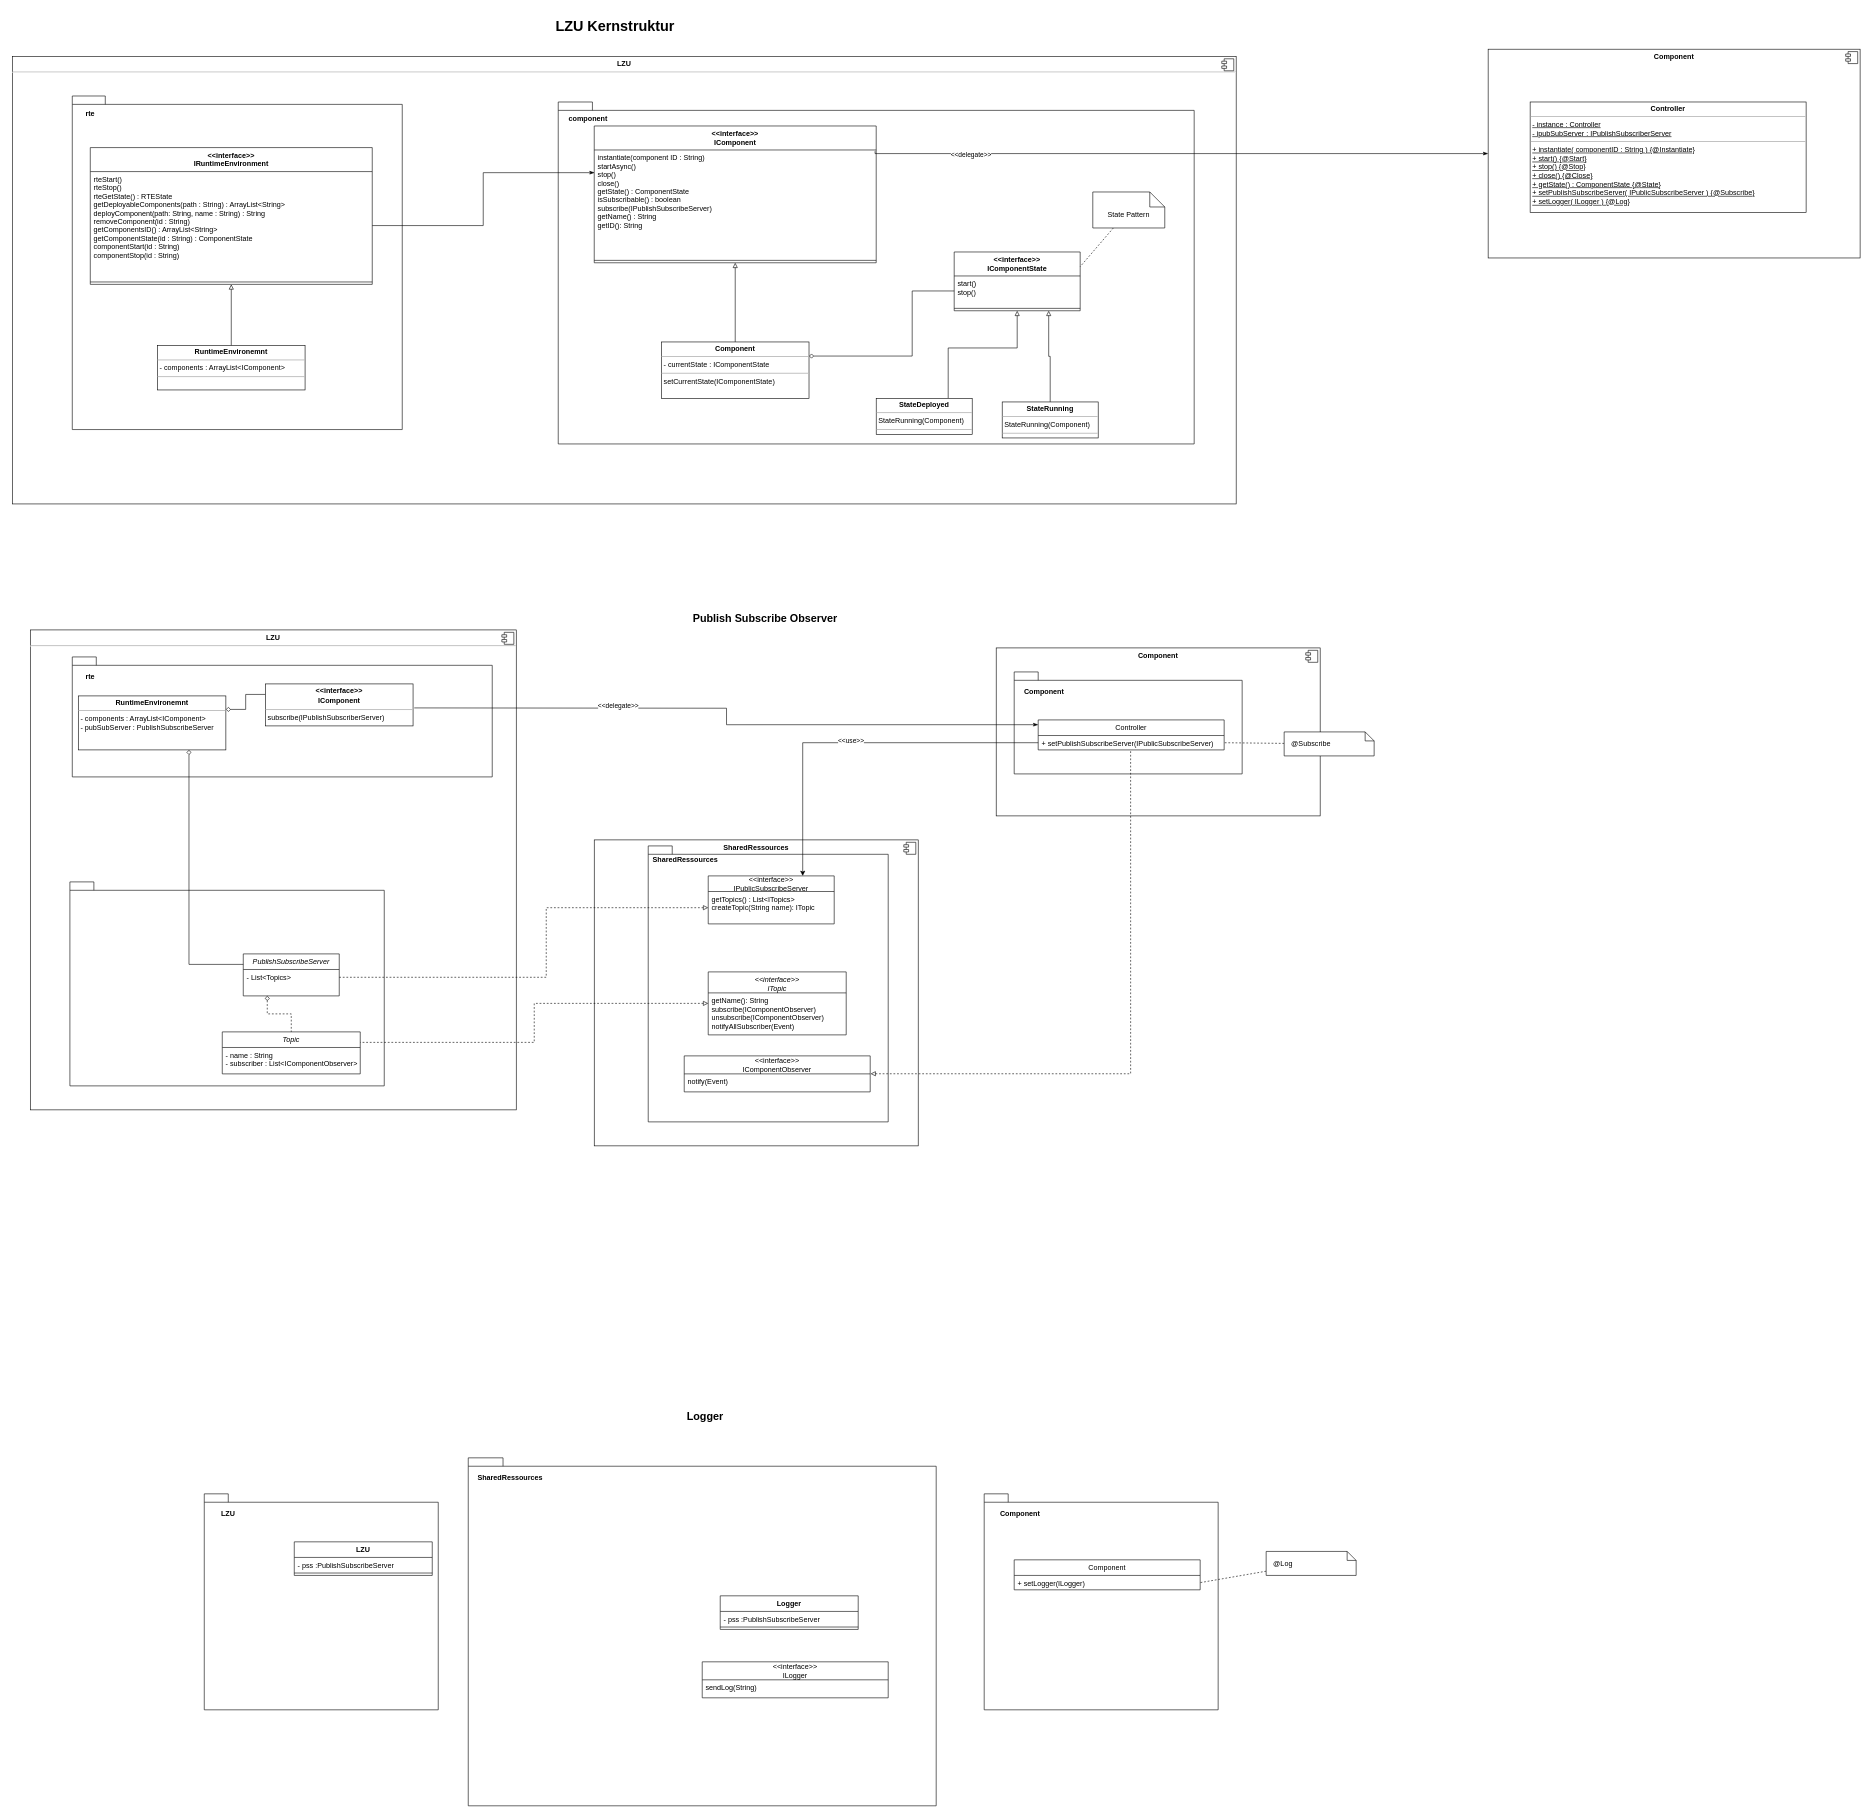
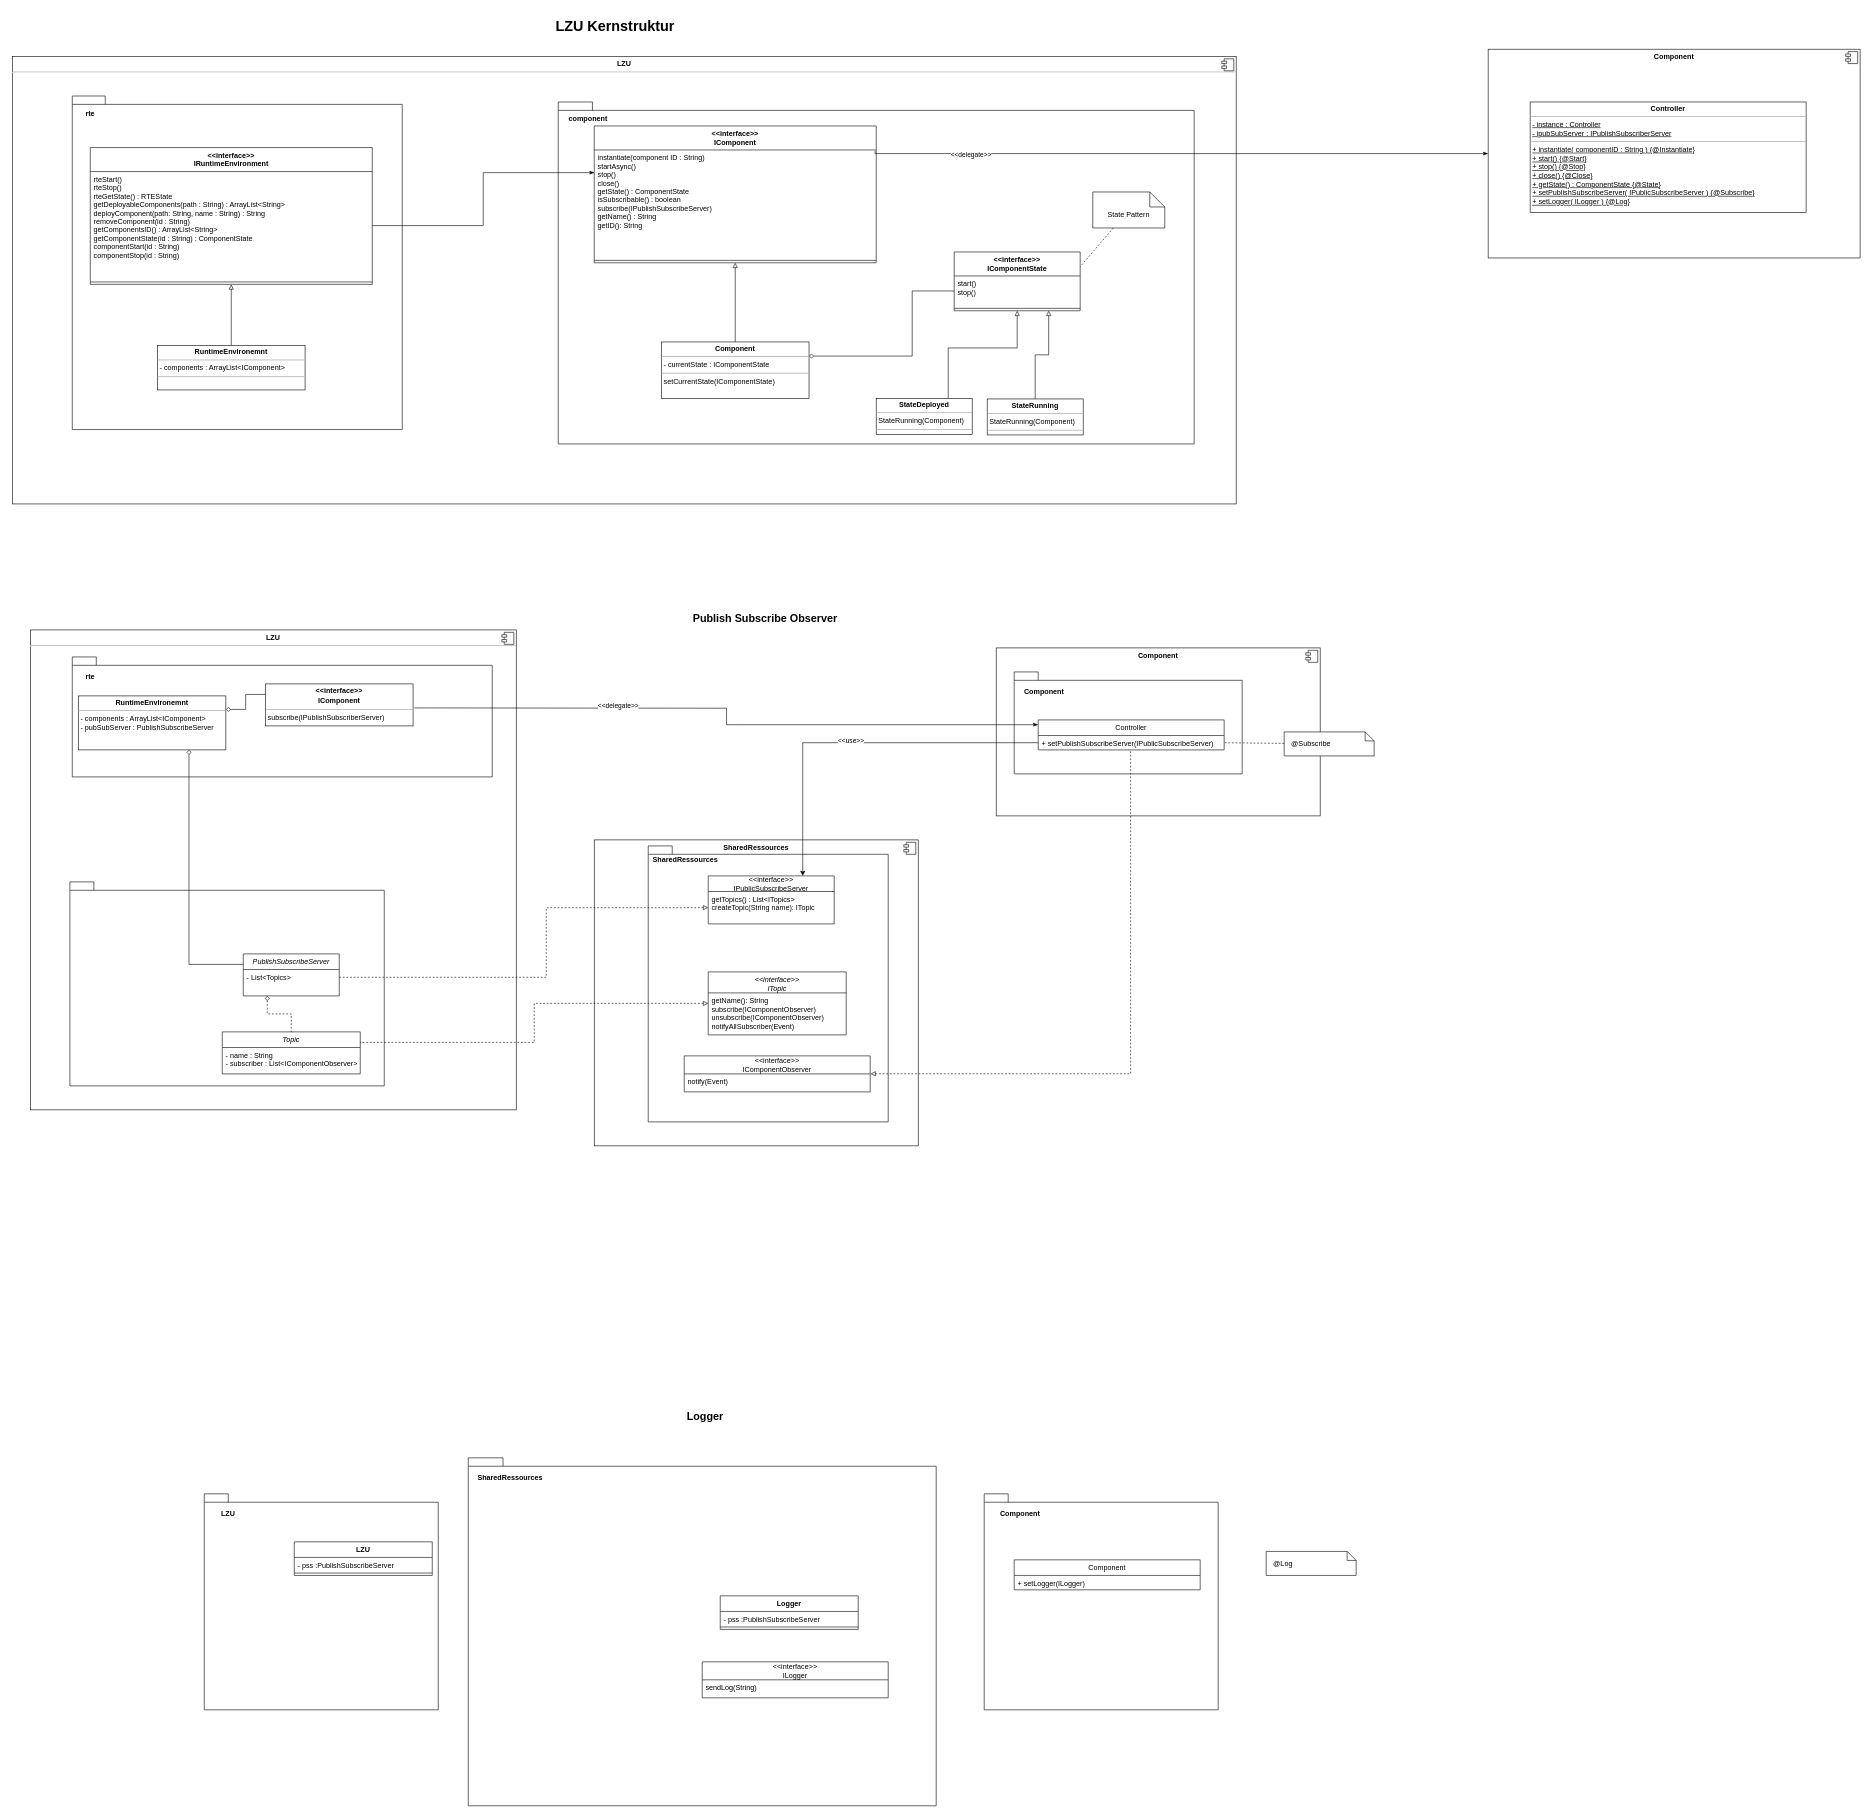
(1050, 420) -> (1035, 417)
(1233, 1577) -> none
